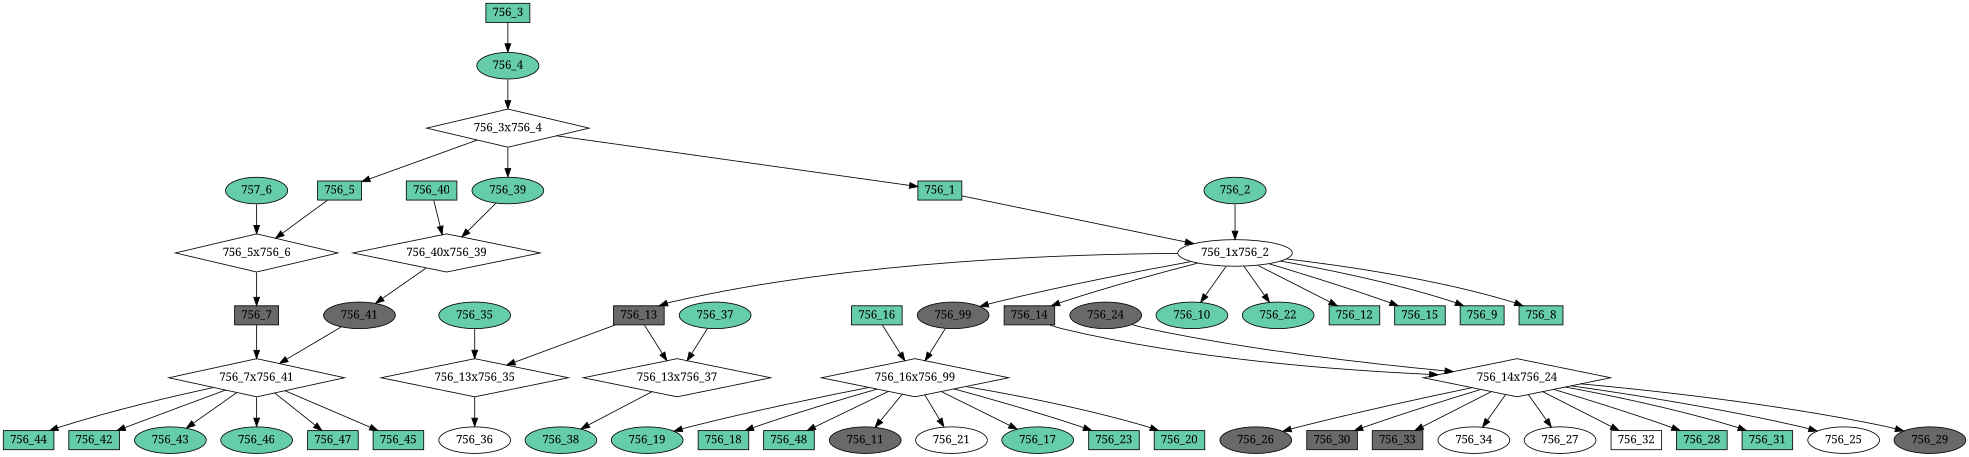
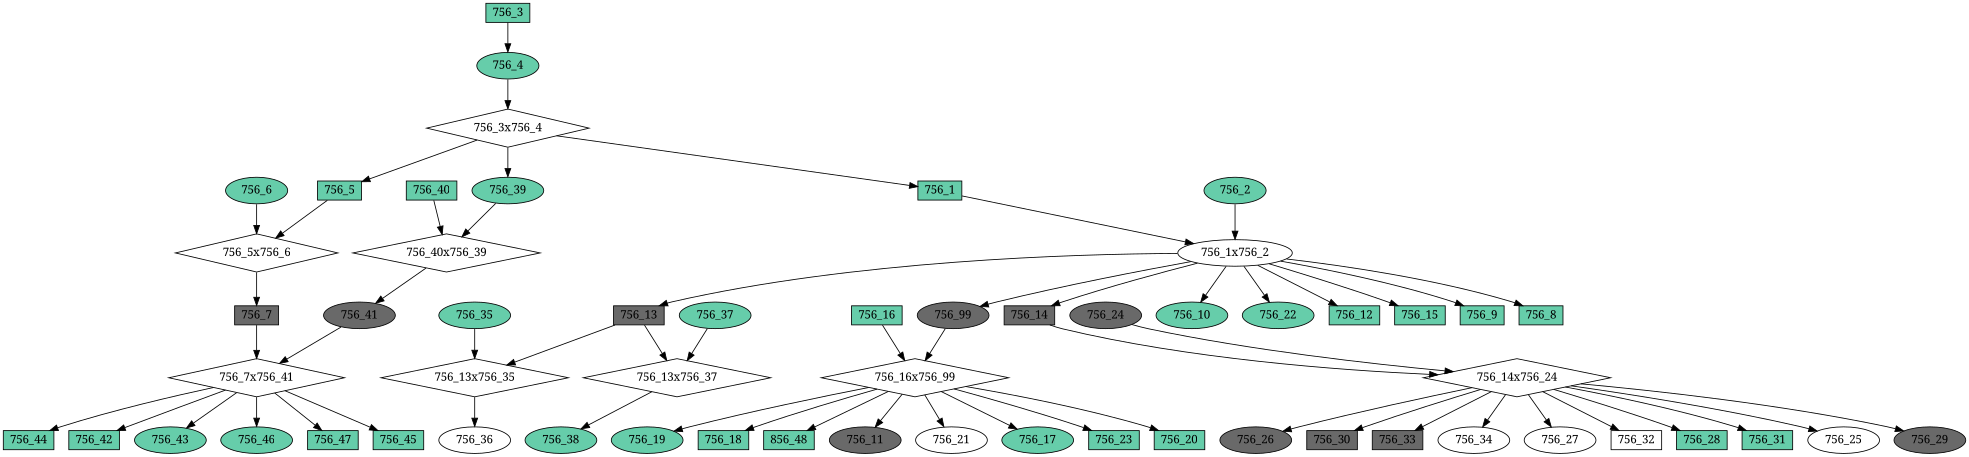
(257, 191) -> (257, 191)
(789, 440) -> (789, 440)
